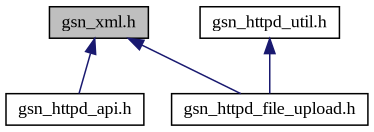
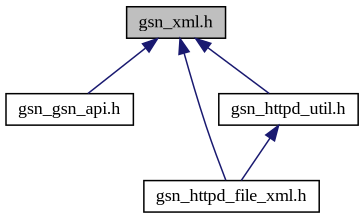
none -> (238, 71)
(75, 109) -> (70, 109)
(270, 109) -> (232, 196)
